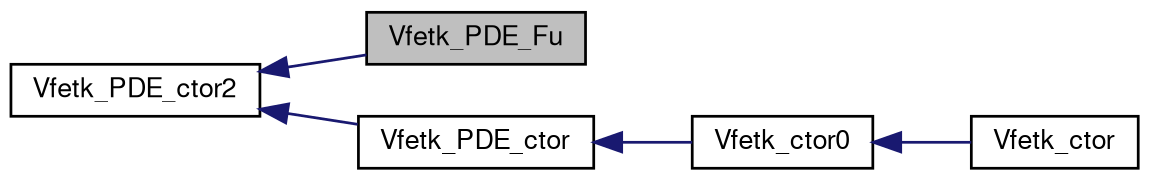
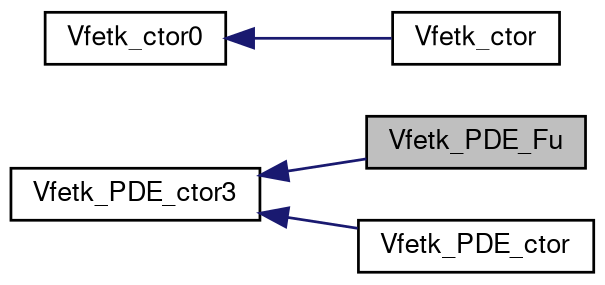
(135, 90) -> (135, 194)
(657, 142) -> none
